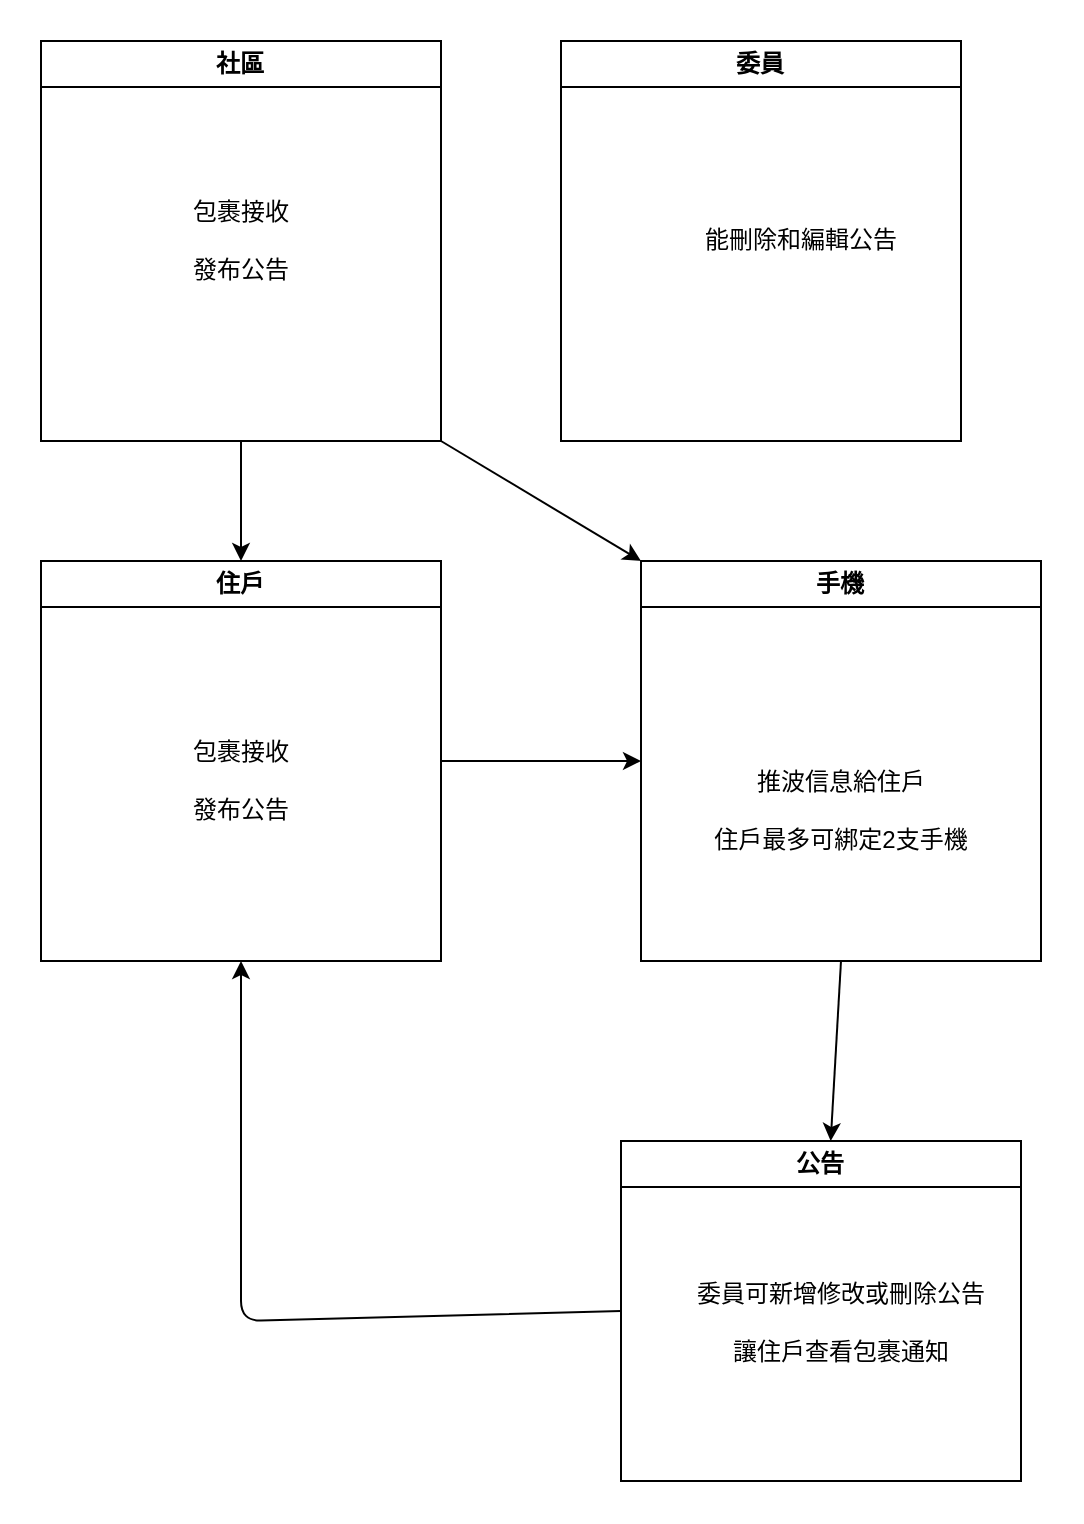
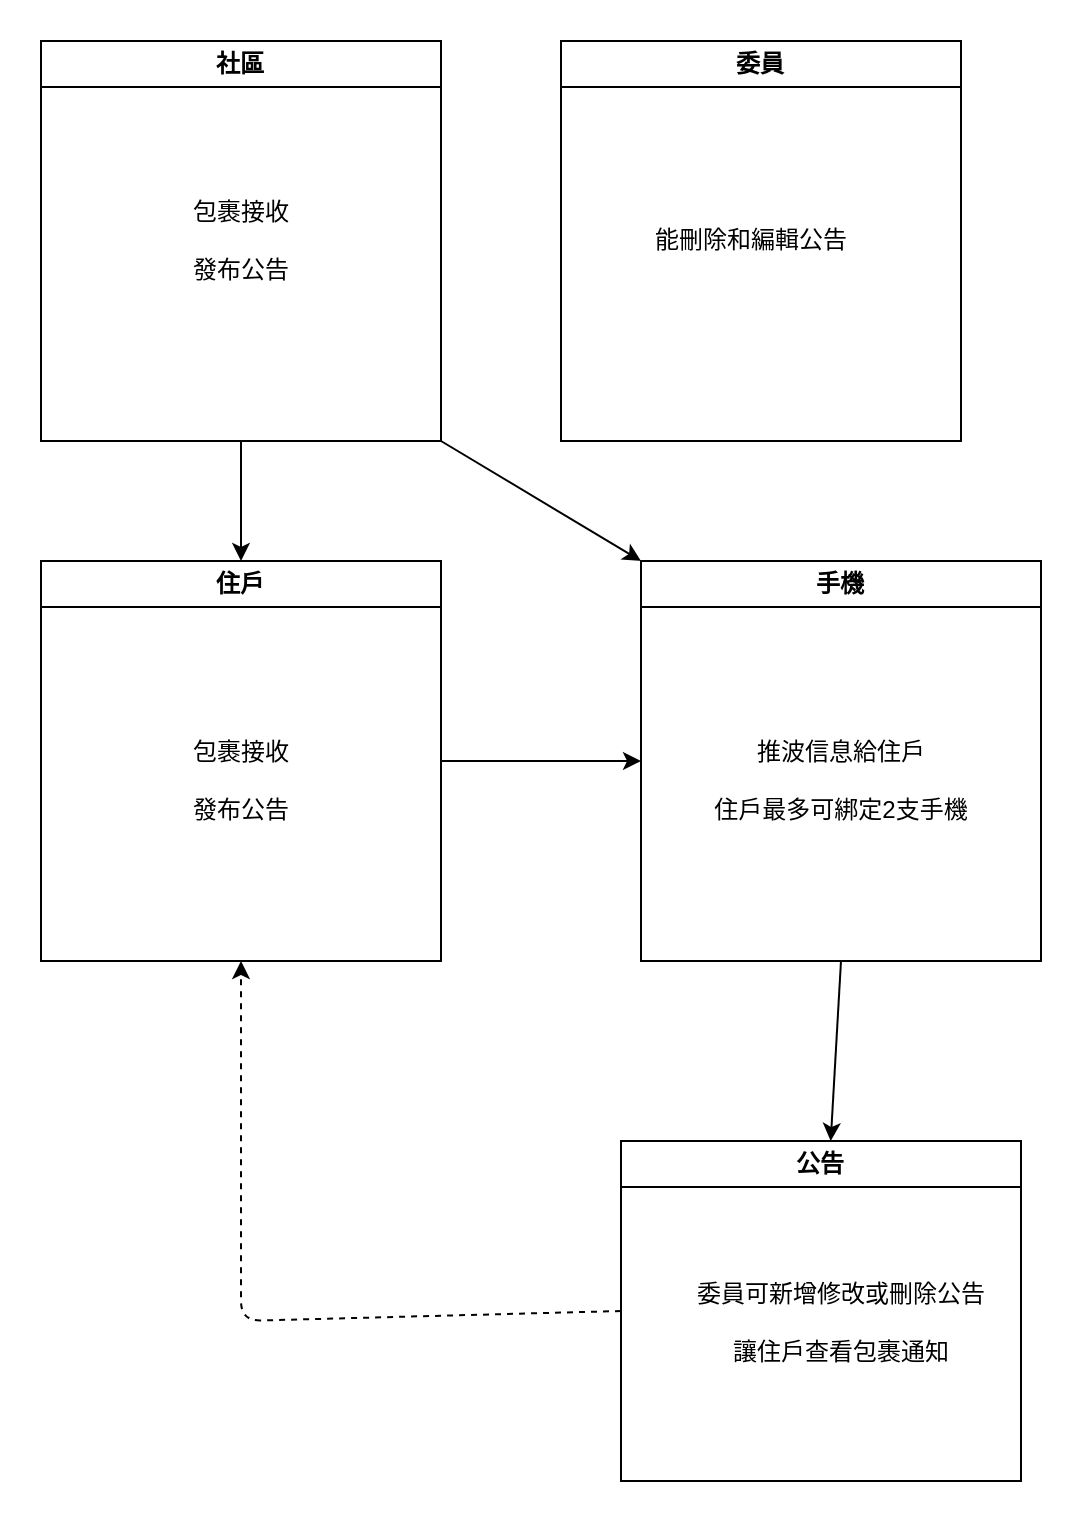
(801, 241) -> (751, 241)
(841, 811) -> (841, 781)
(262, 1320) -> (262, 1320)
